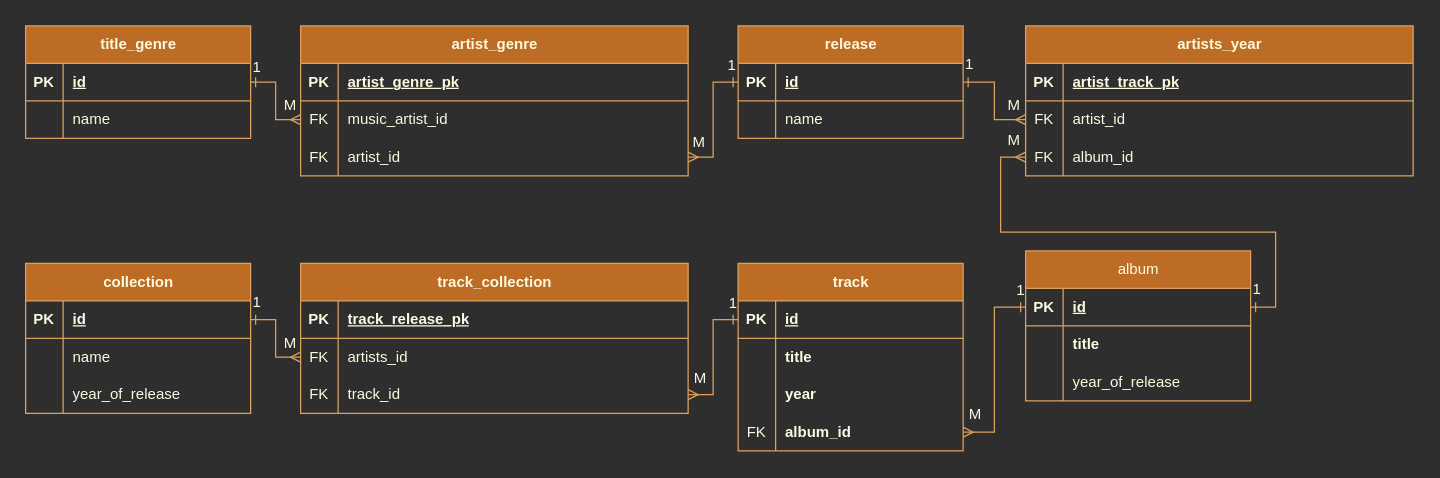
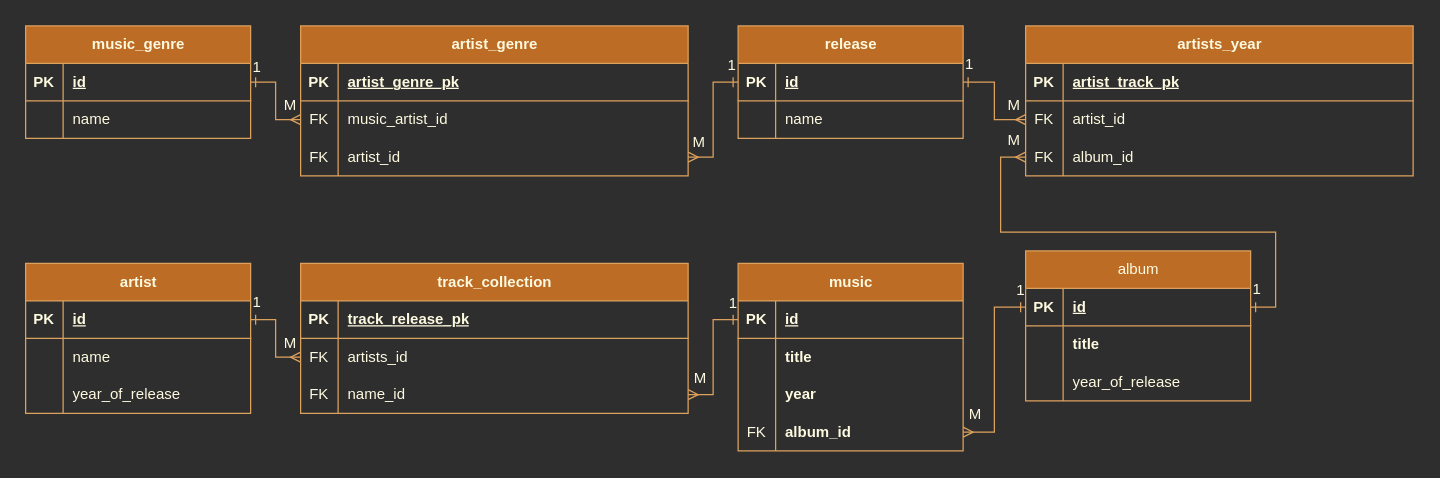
(139, 44) -> (139, 44)
(139, 282) -> (139, 282)
(851, 282) -> (851, 282)
(380, 394) -> (376, 394)
